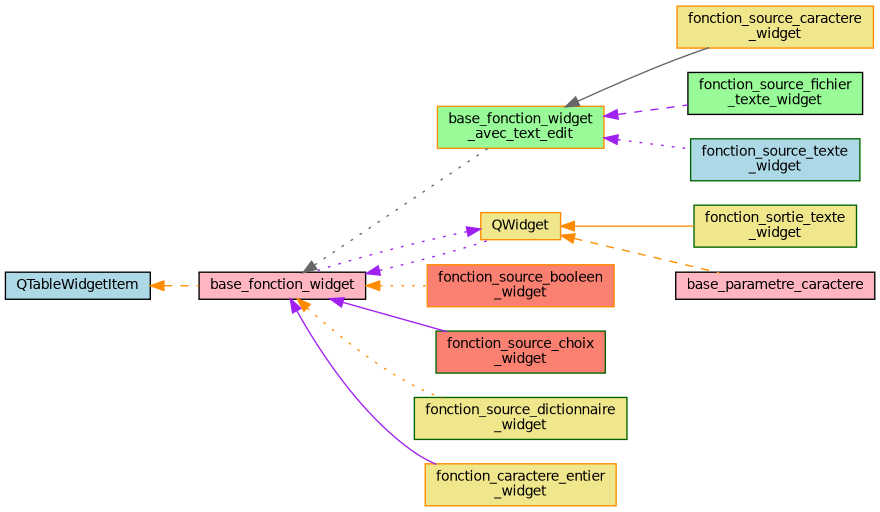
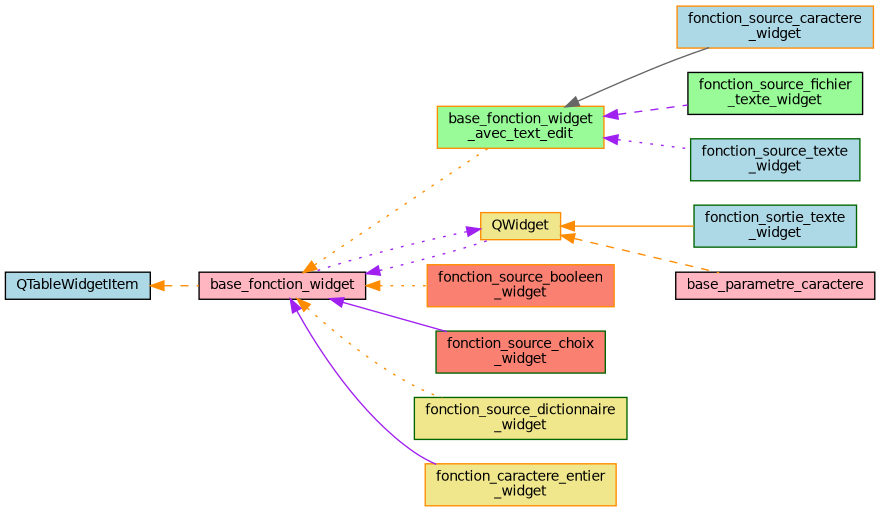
(775, 27) -> (775, 27)
(402, 206) -> (402, 206)
(775, 226) -> (775, 226)
